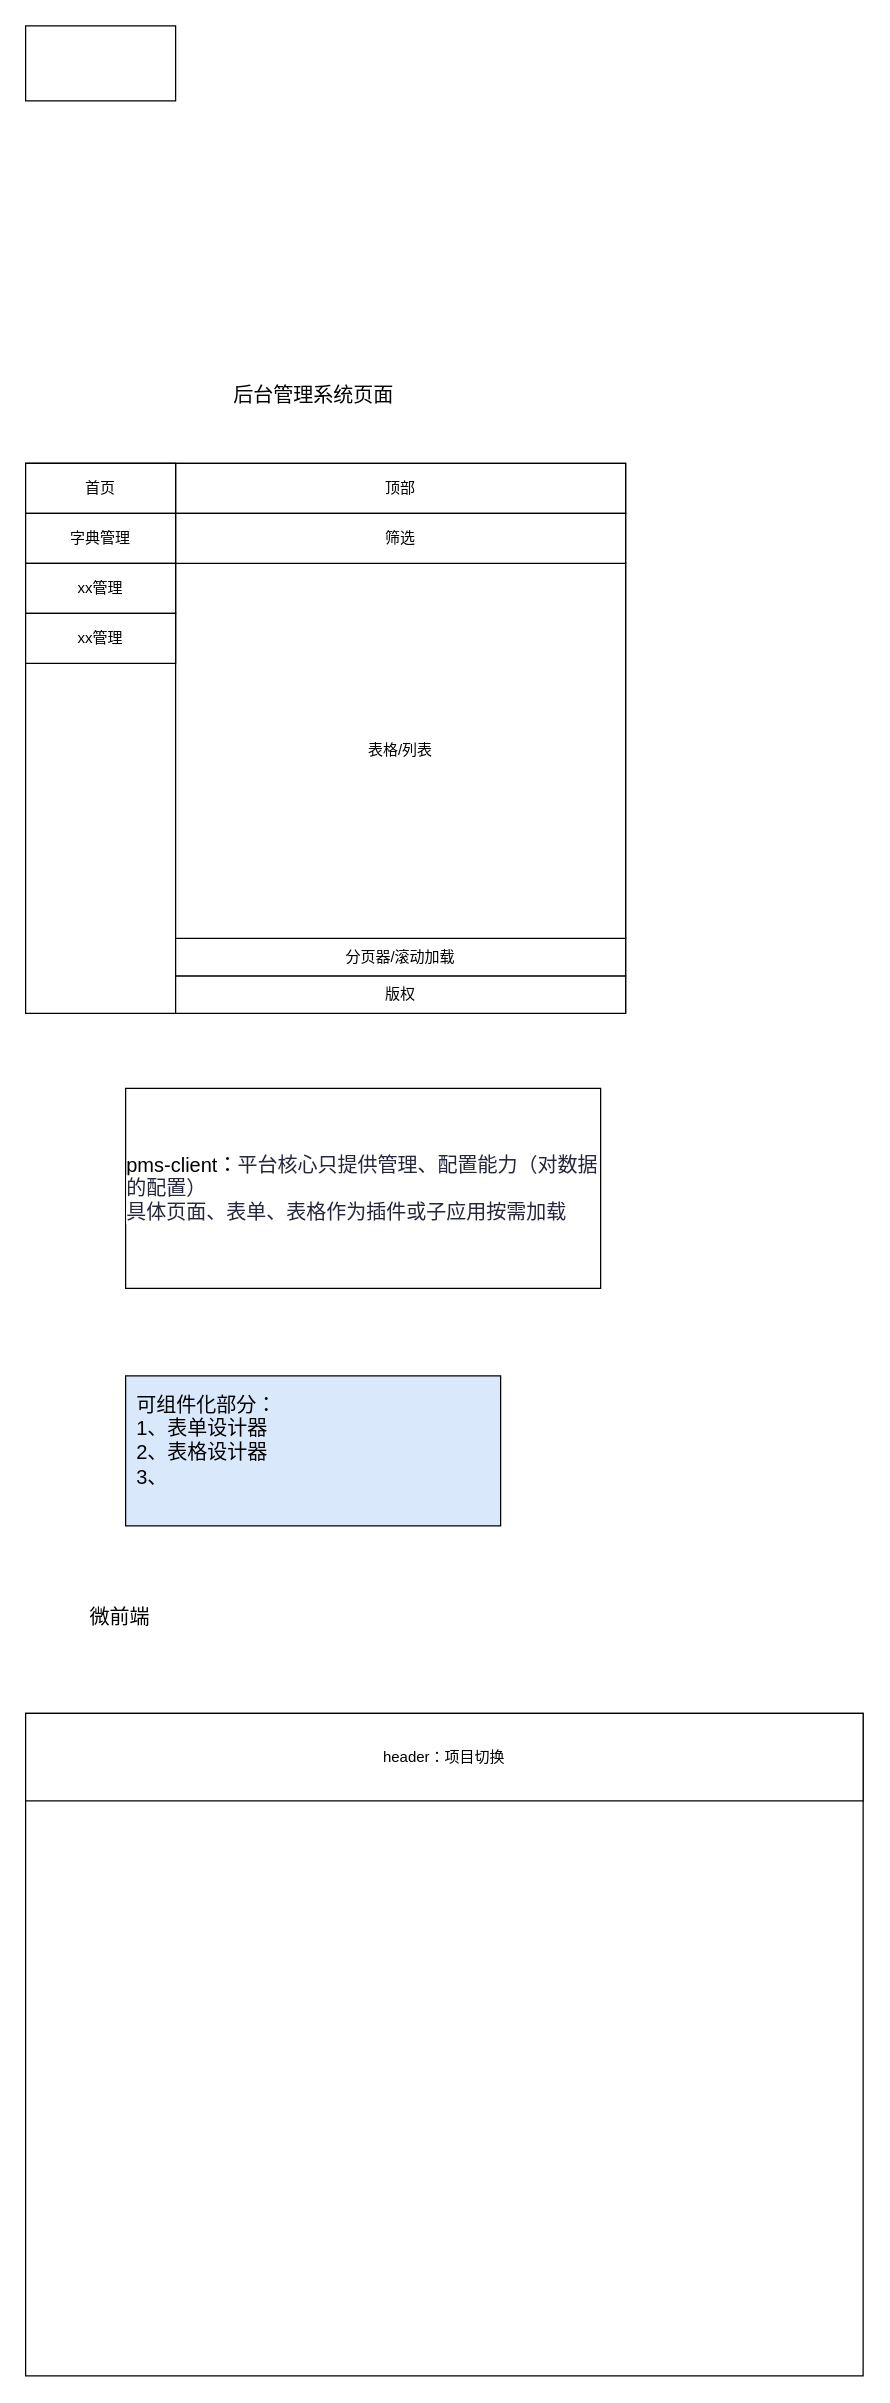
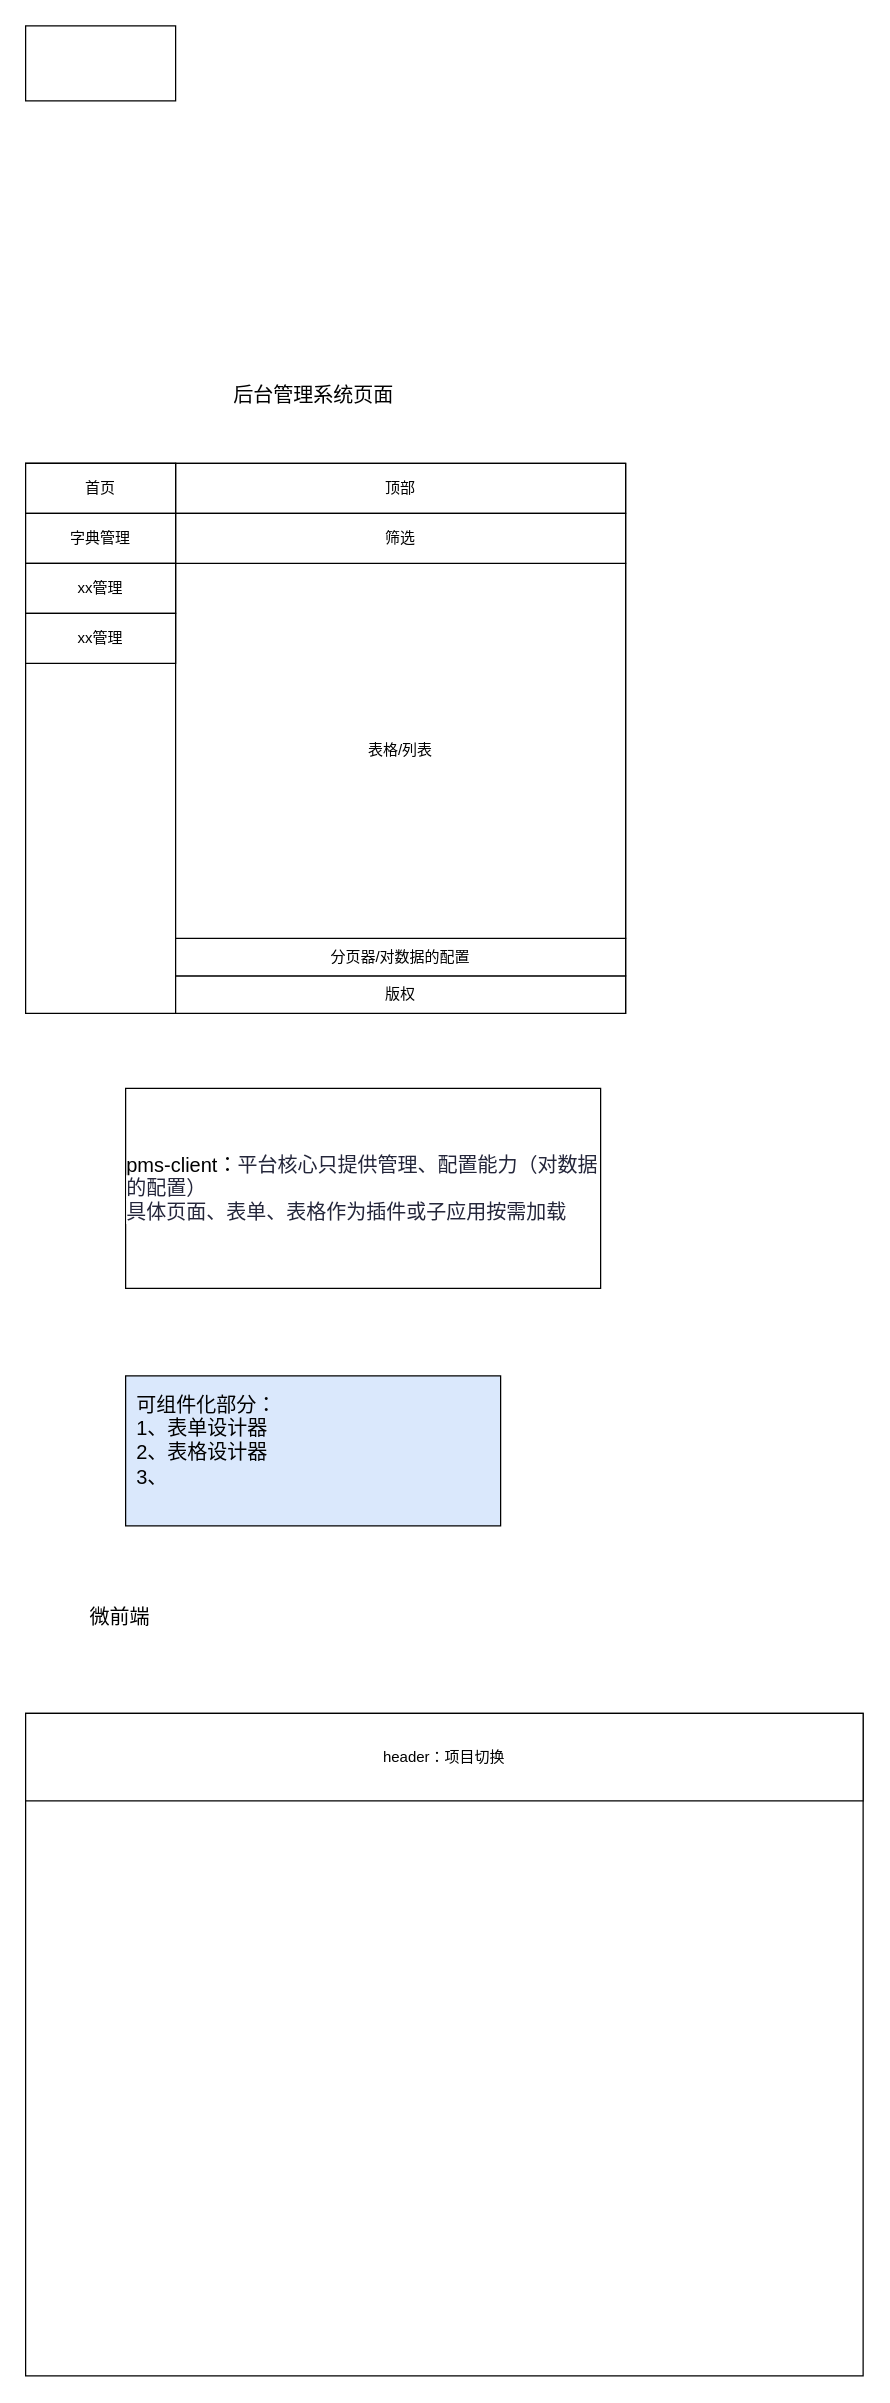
(401, 957) -> (401, 957)
